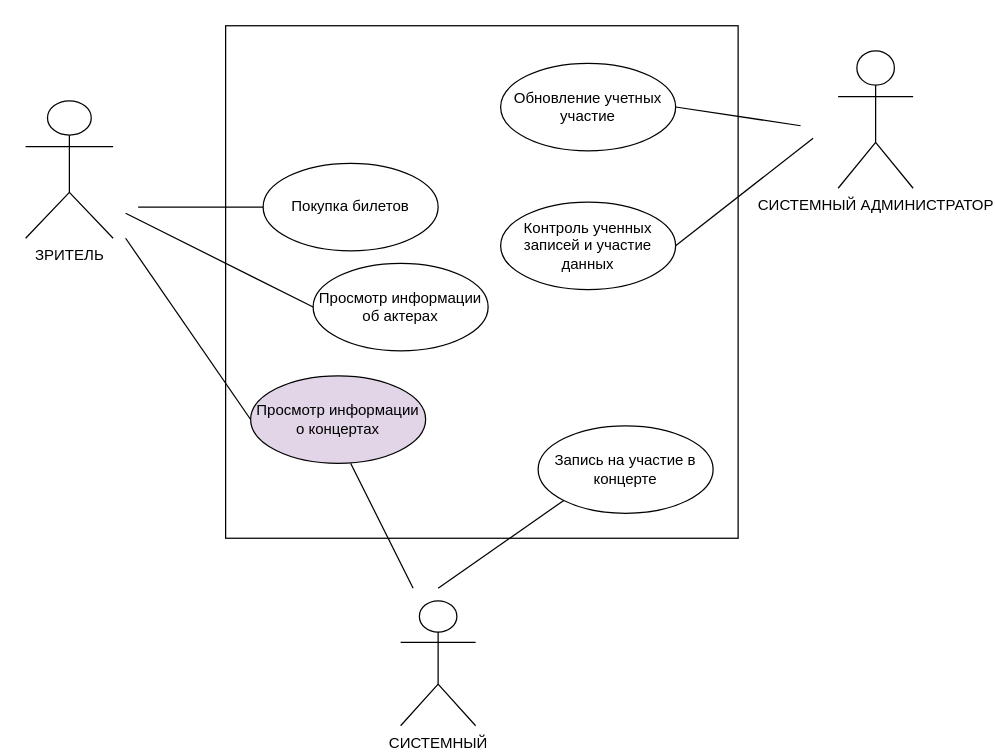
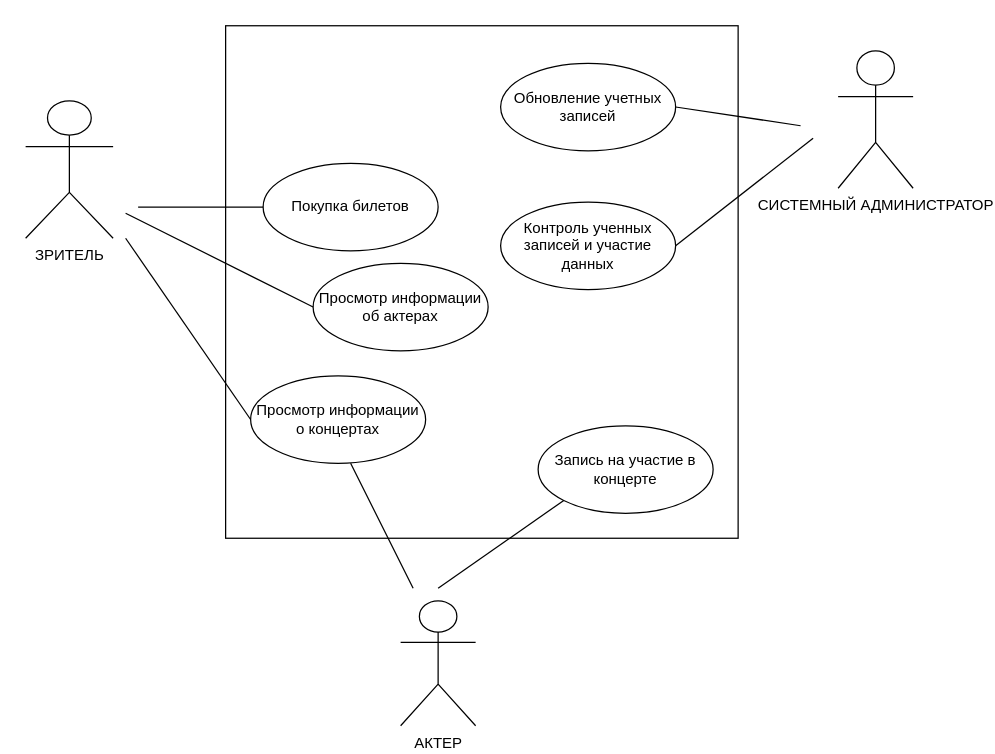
(588, 107) -> (588, 107)
(338, 419) -> (338, 419)
(439, 743) -> (439, 743)
